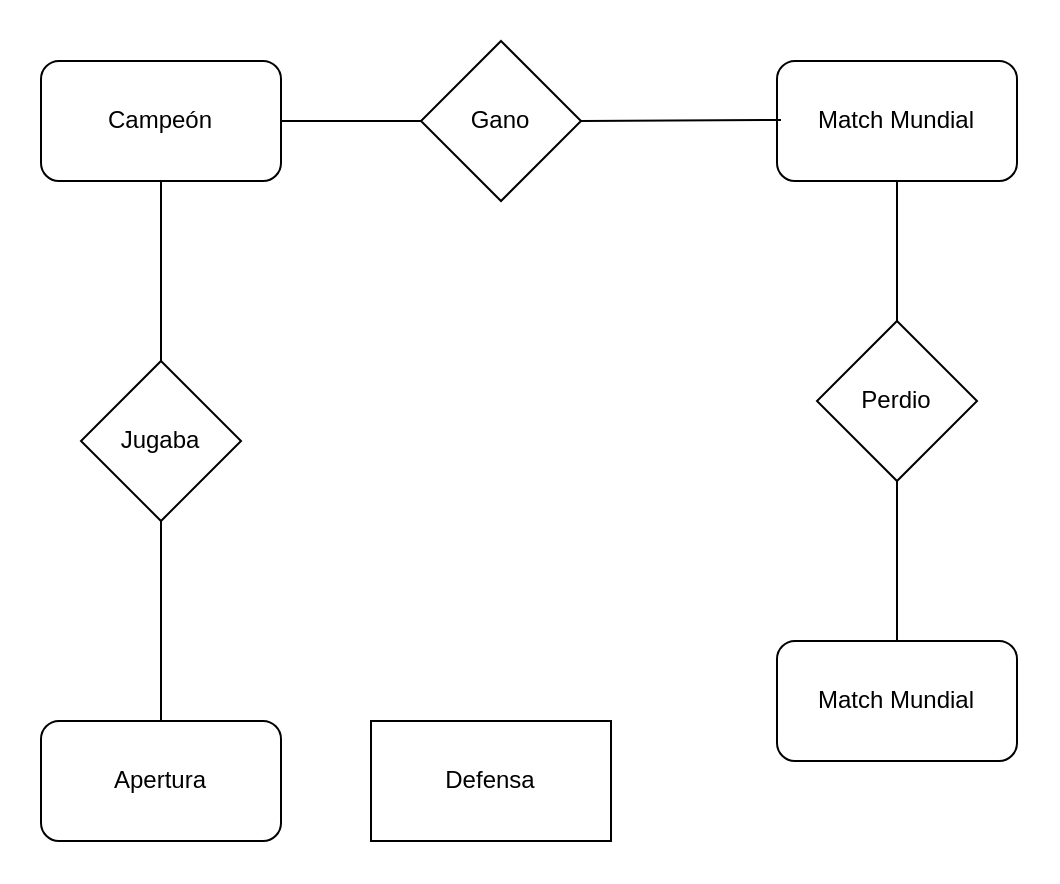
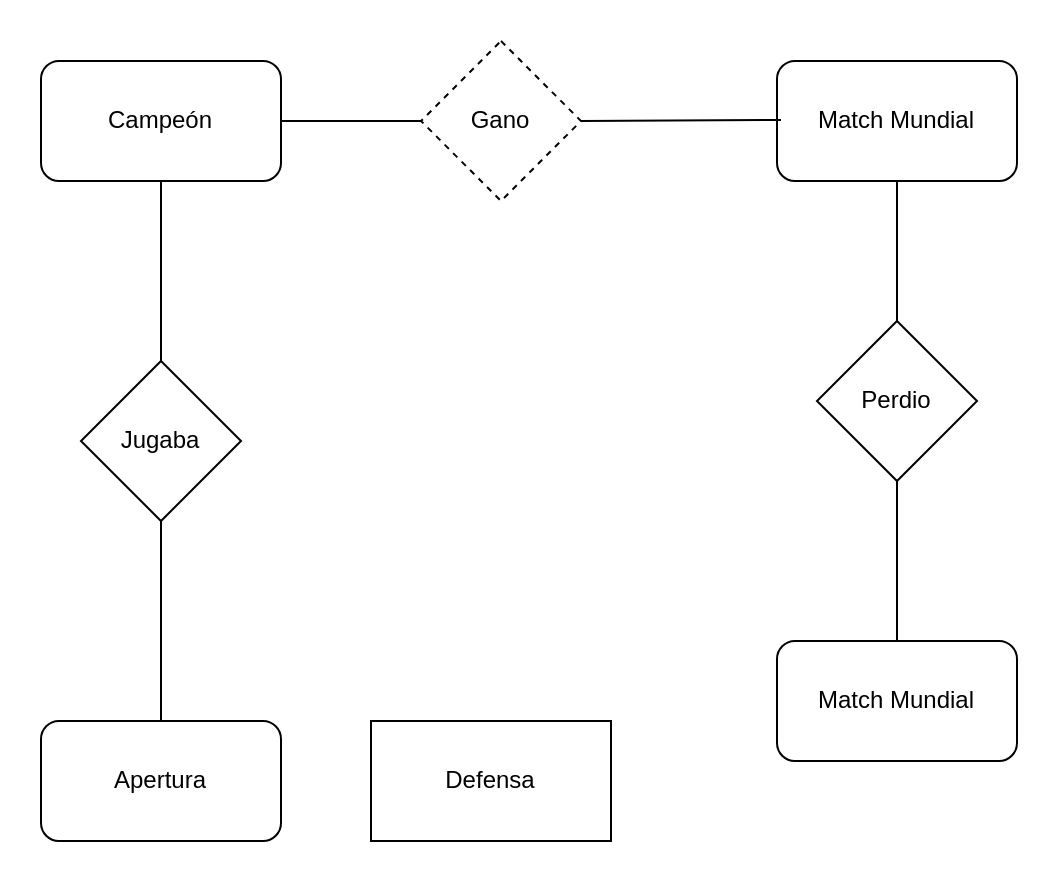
(501, 121) -> (501, 121)
